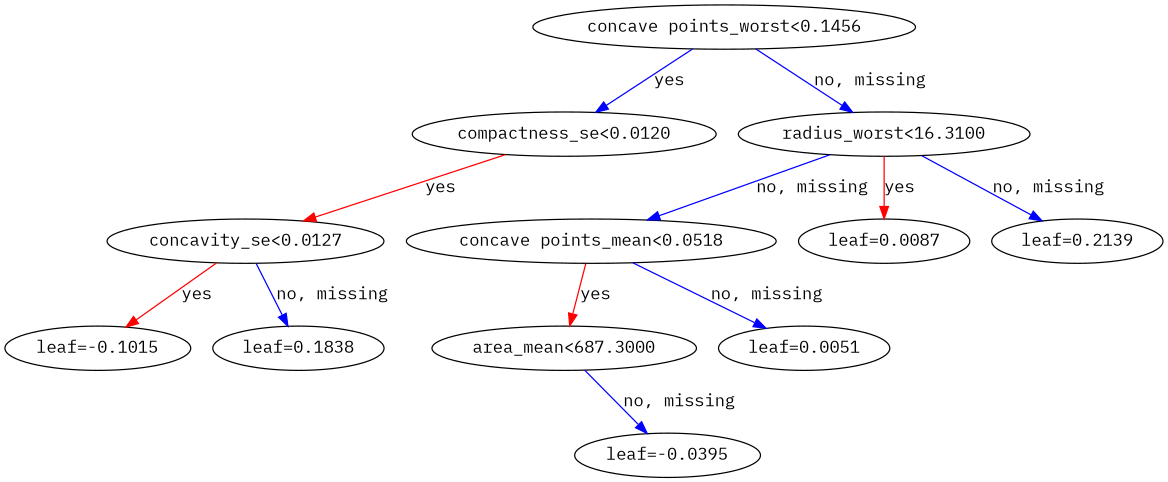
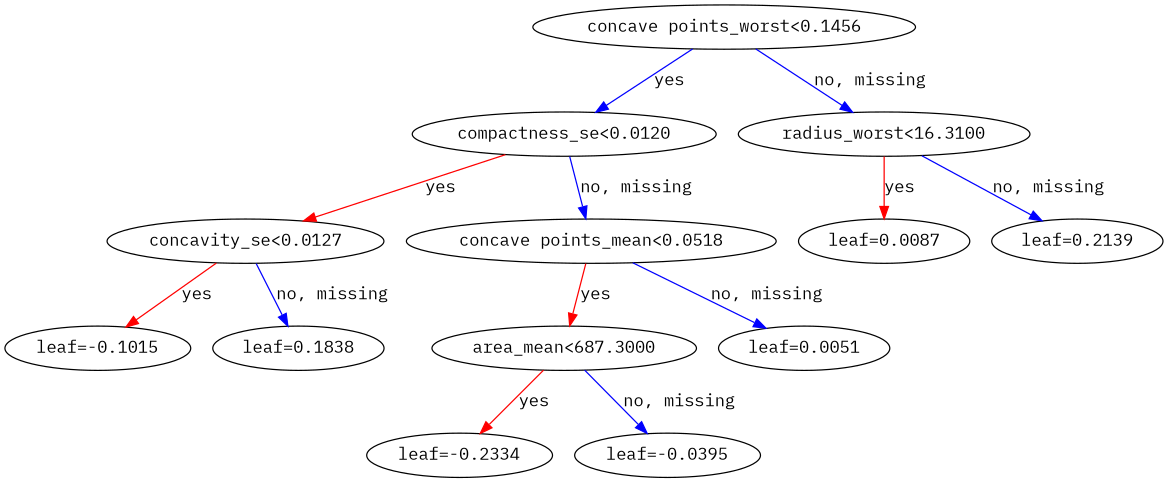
(744, 185) -> (576, 181)
none -> (460, 455)
